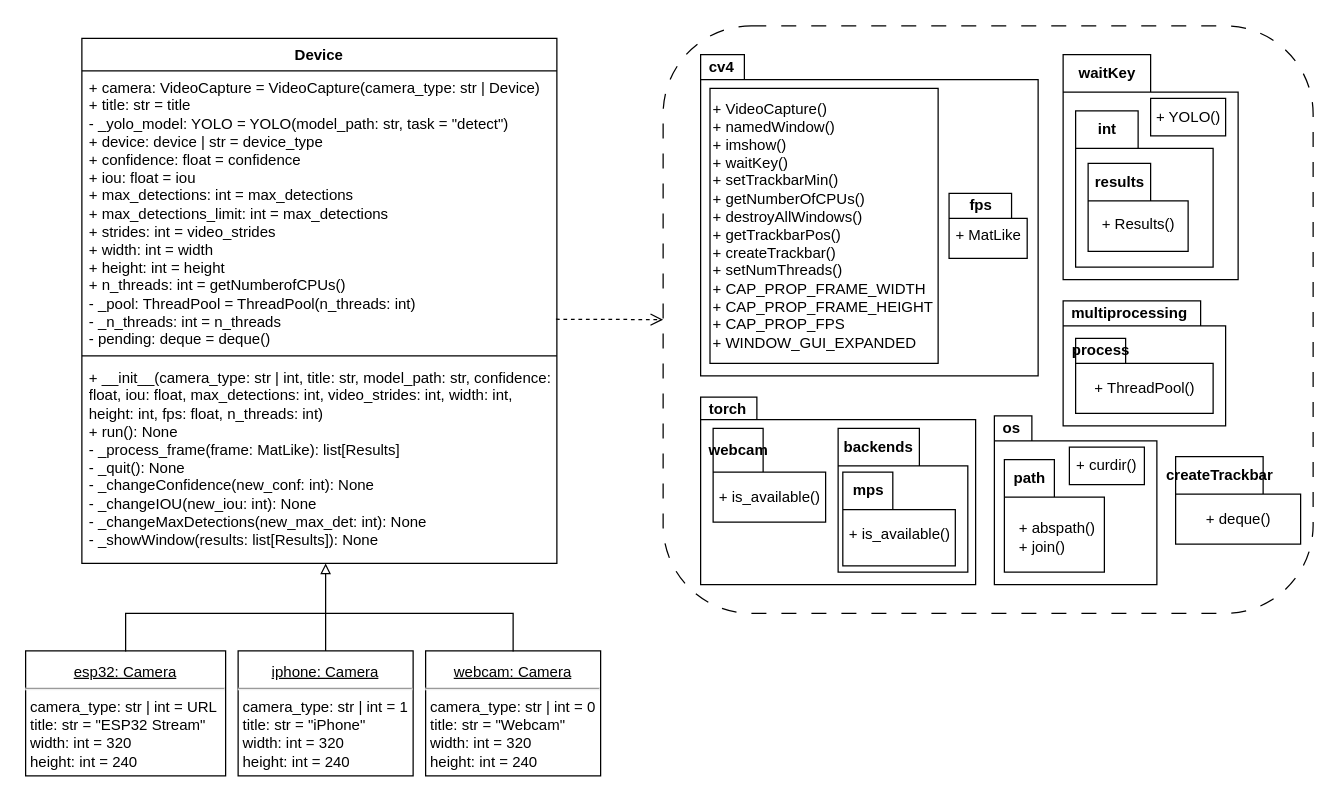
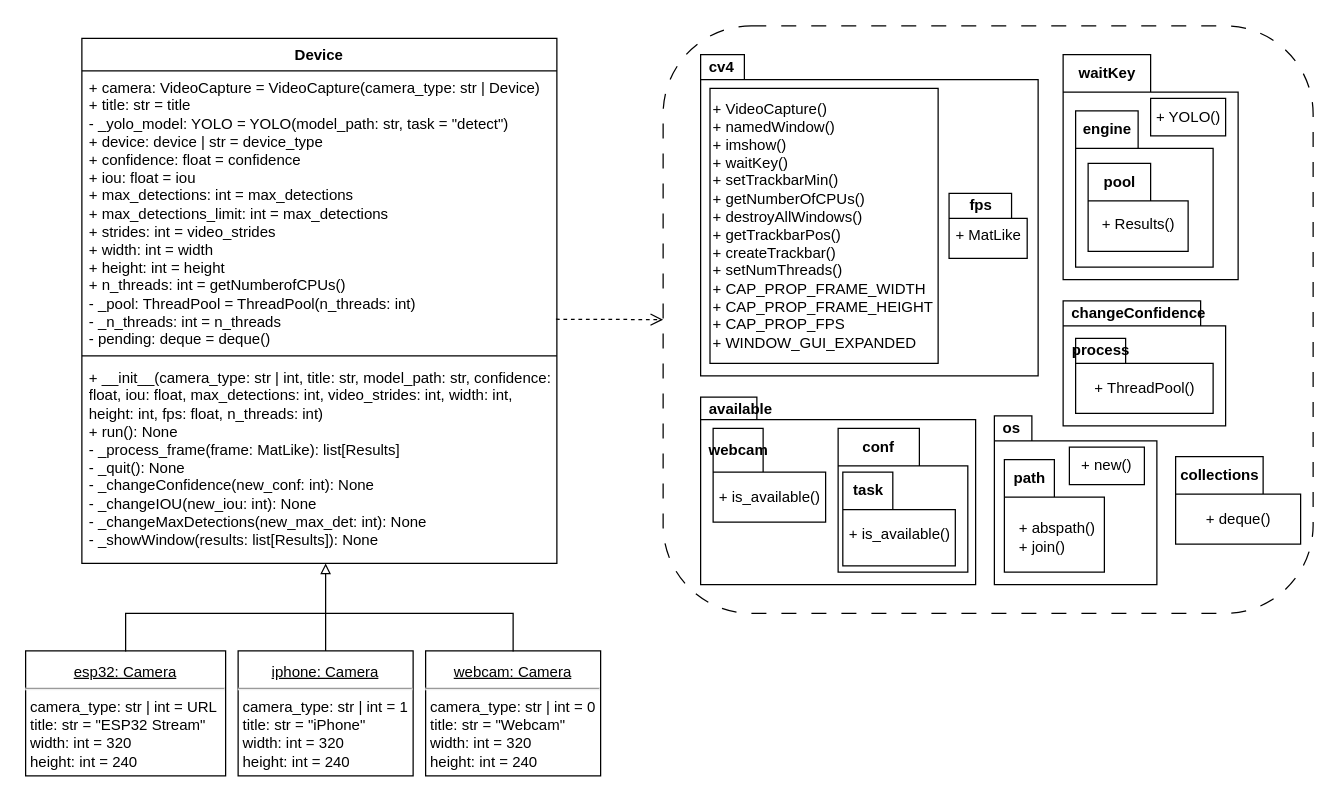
(1108, 129) -> (1108, 129)
(1120, 182) -> (1120, 182)
(1129, 313) -> (1137, 313)
(730, 410) -> (741, 410)
(879, 447) -> (879, 447)
(1107, 466) -> (1107, 466)
(1220, 476) -> (1220, 476)
(869, 491) -> (869, 491)
